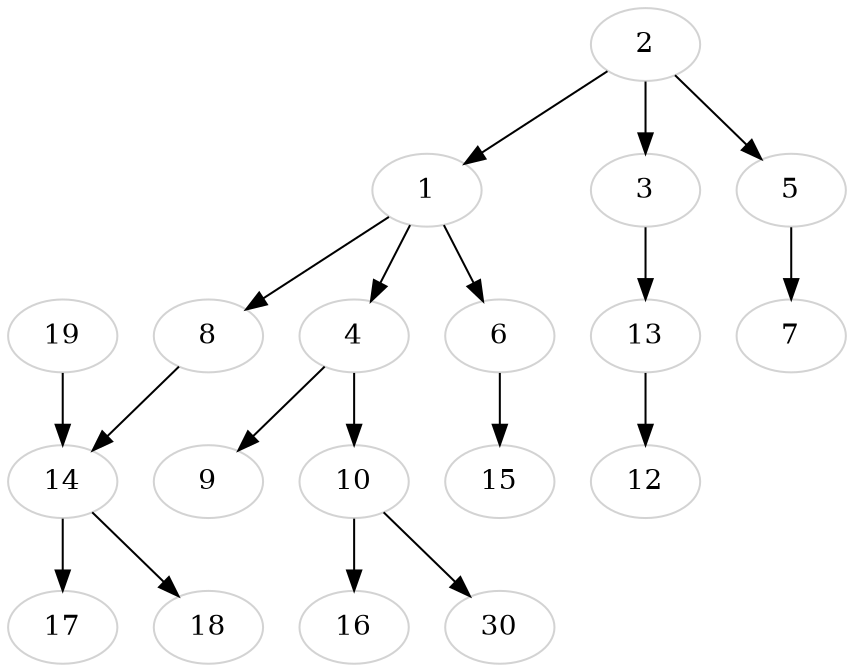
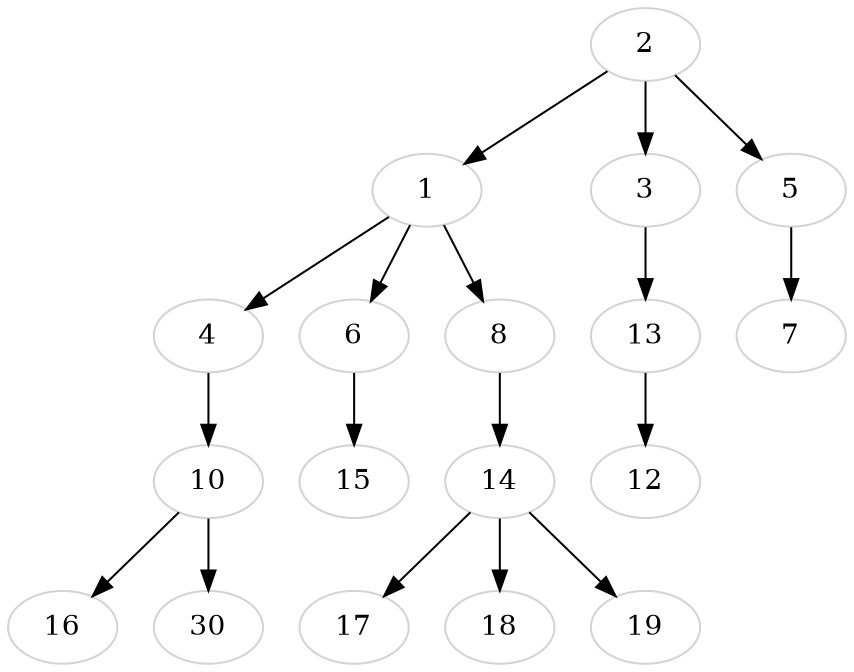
(63, 399) -> (565, 547)
(208, 482) -> none
